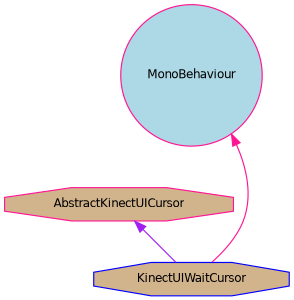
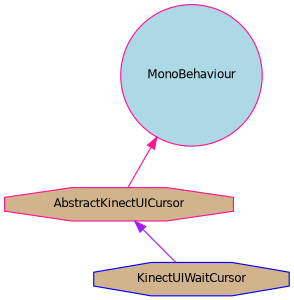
(247, 208) -> (139, 168)
